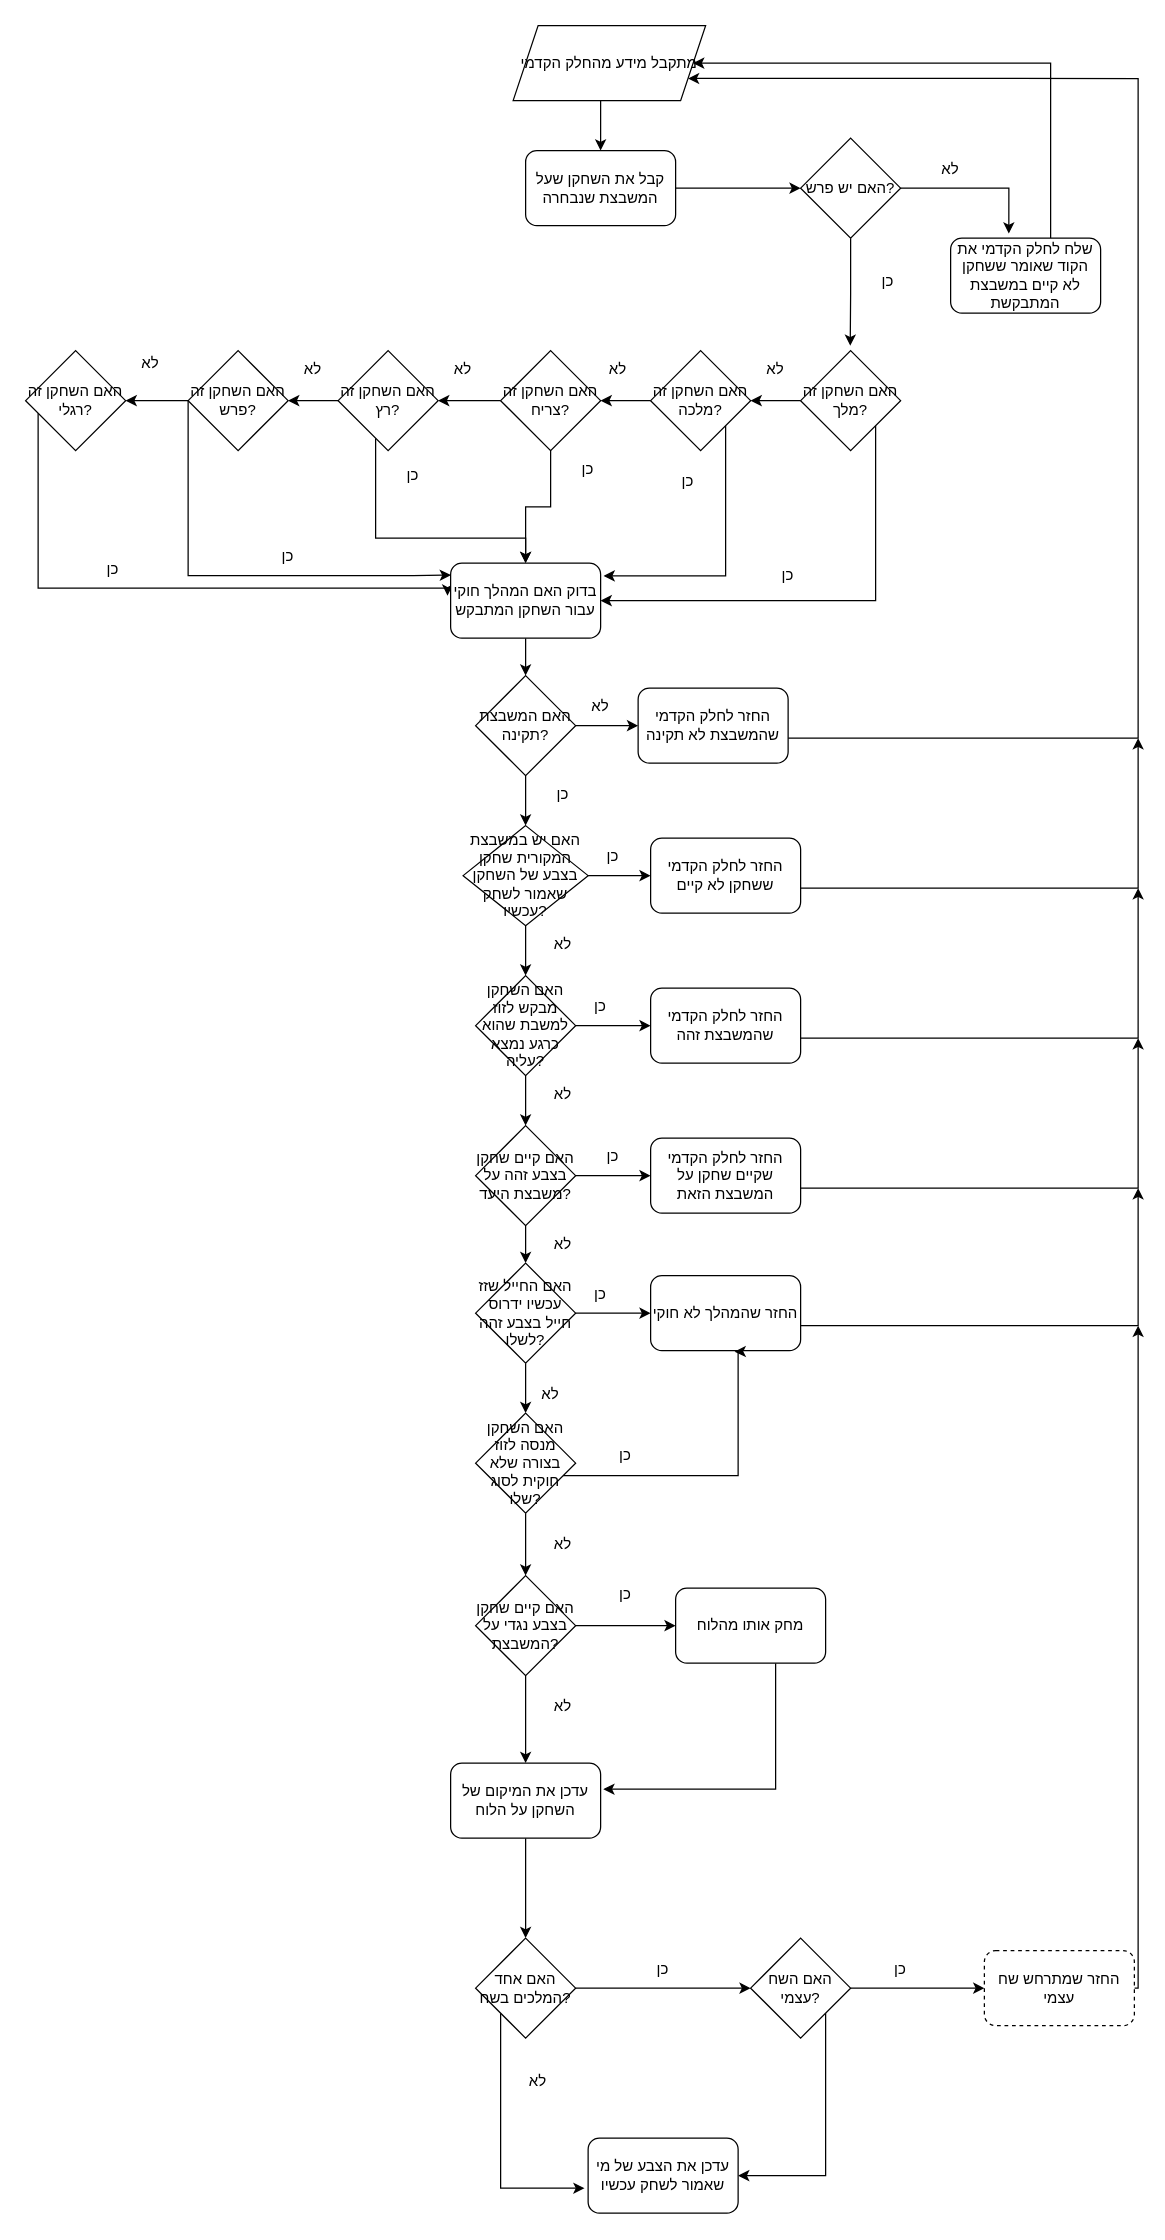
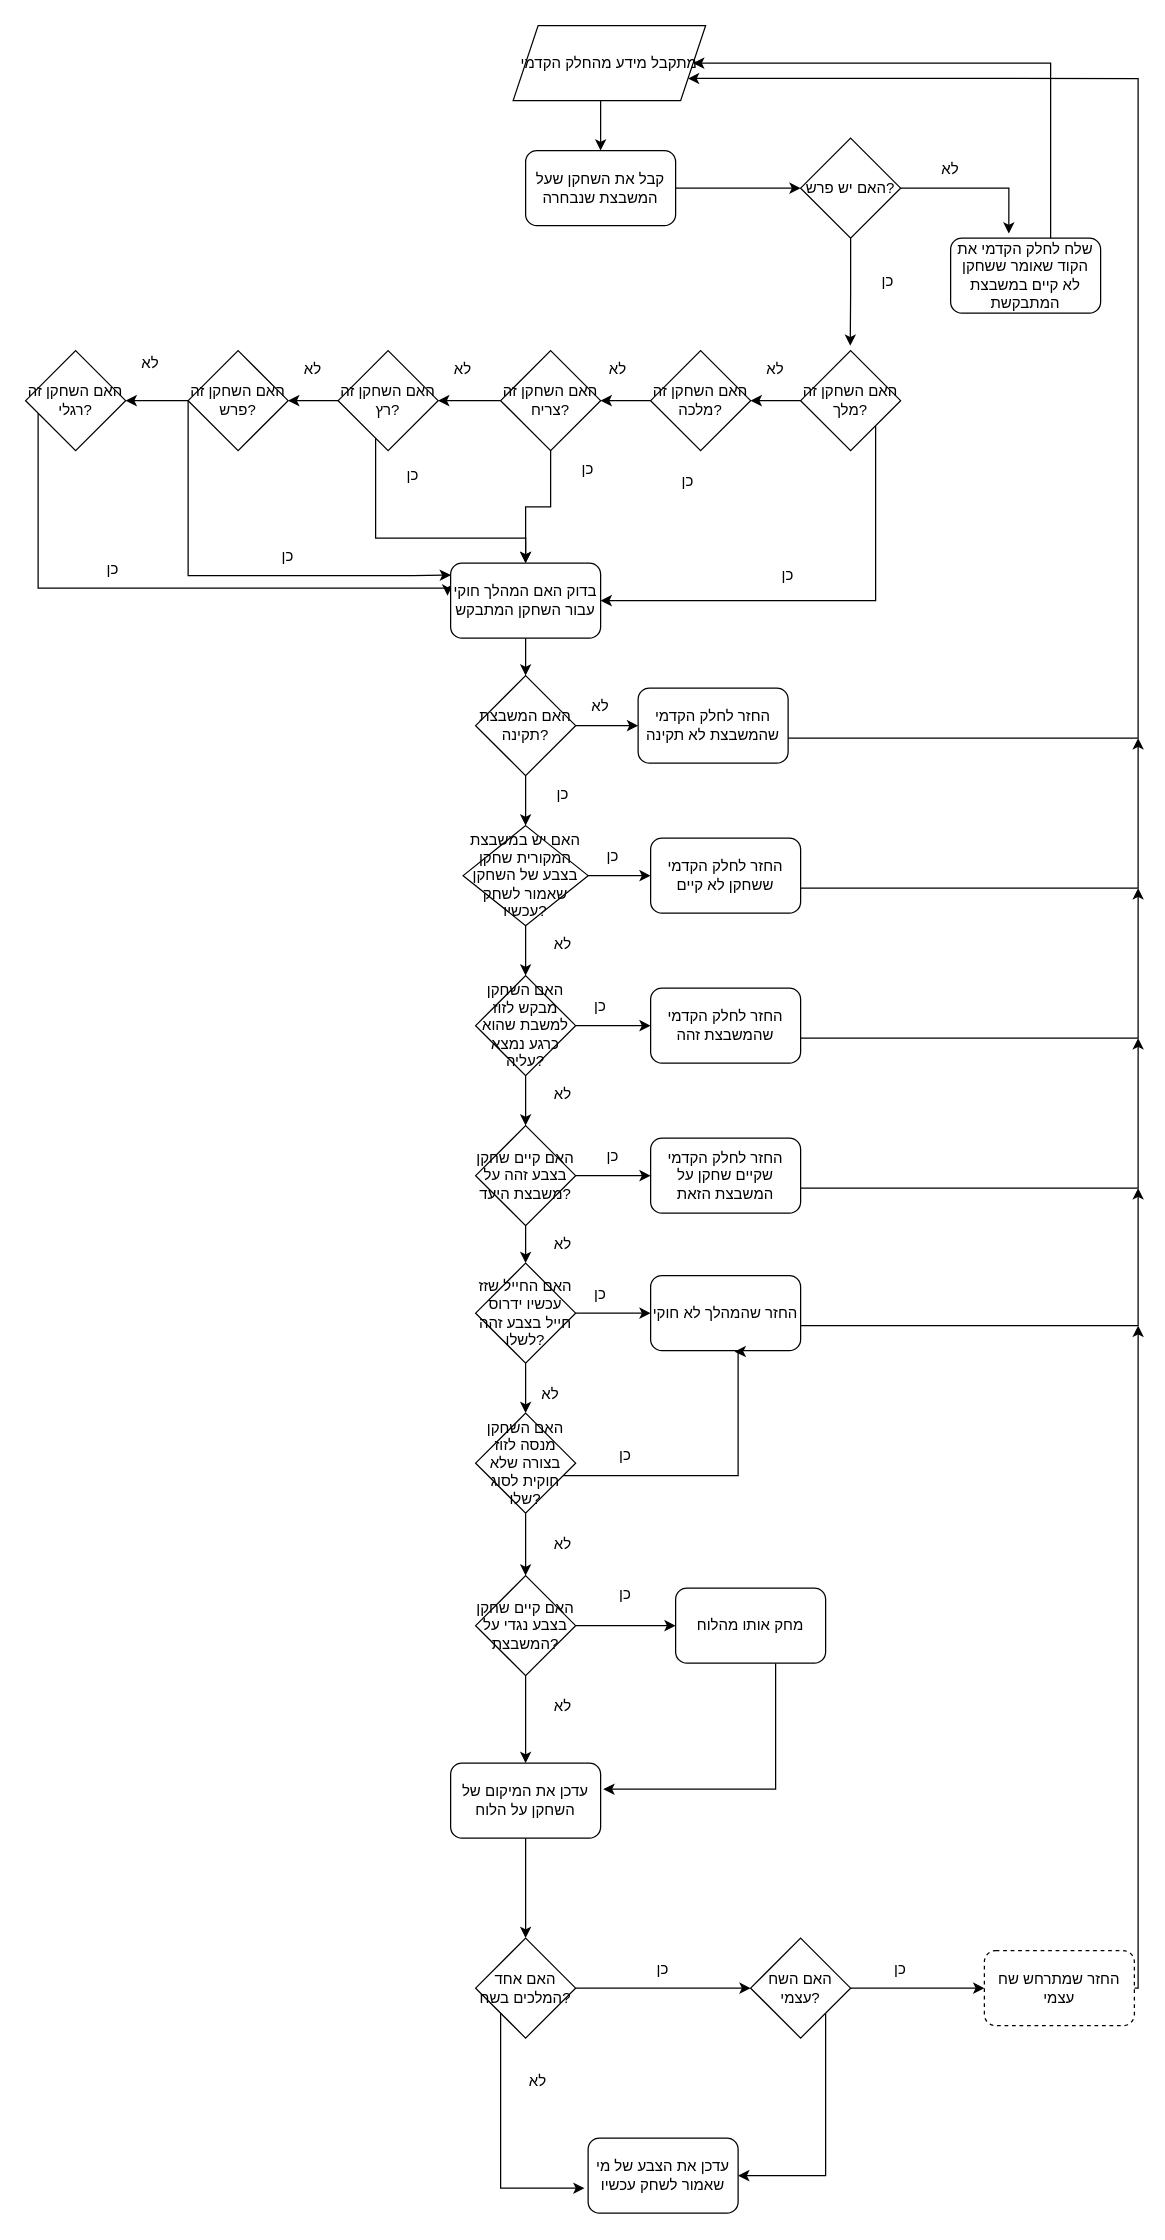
(726, 558) -> none
